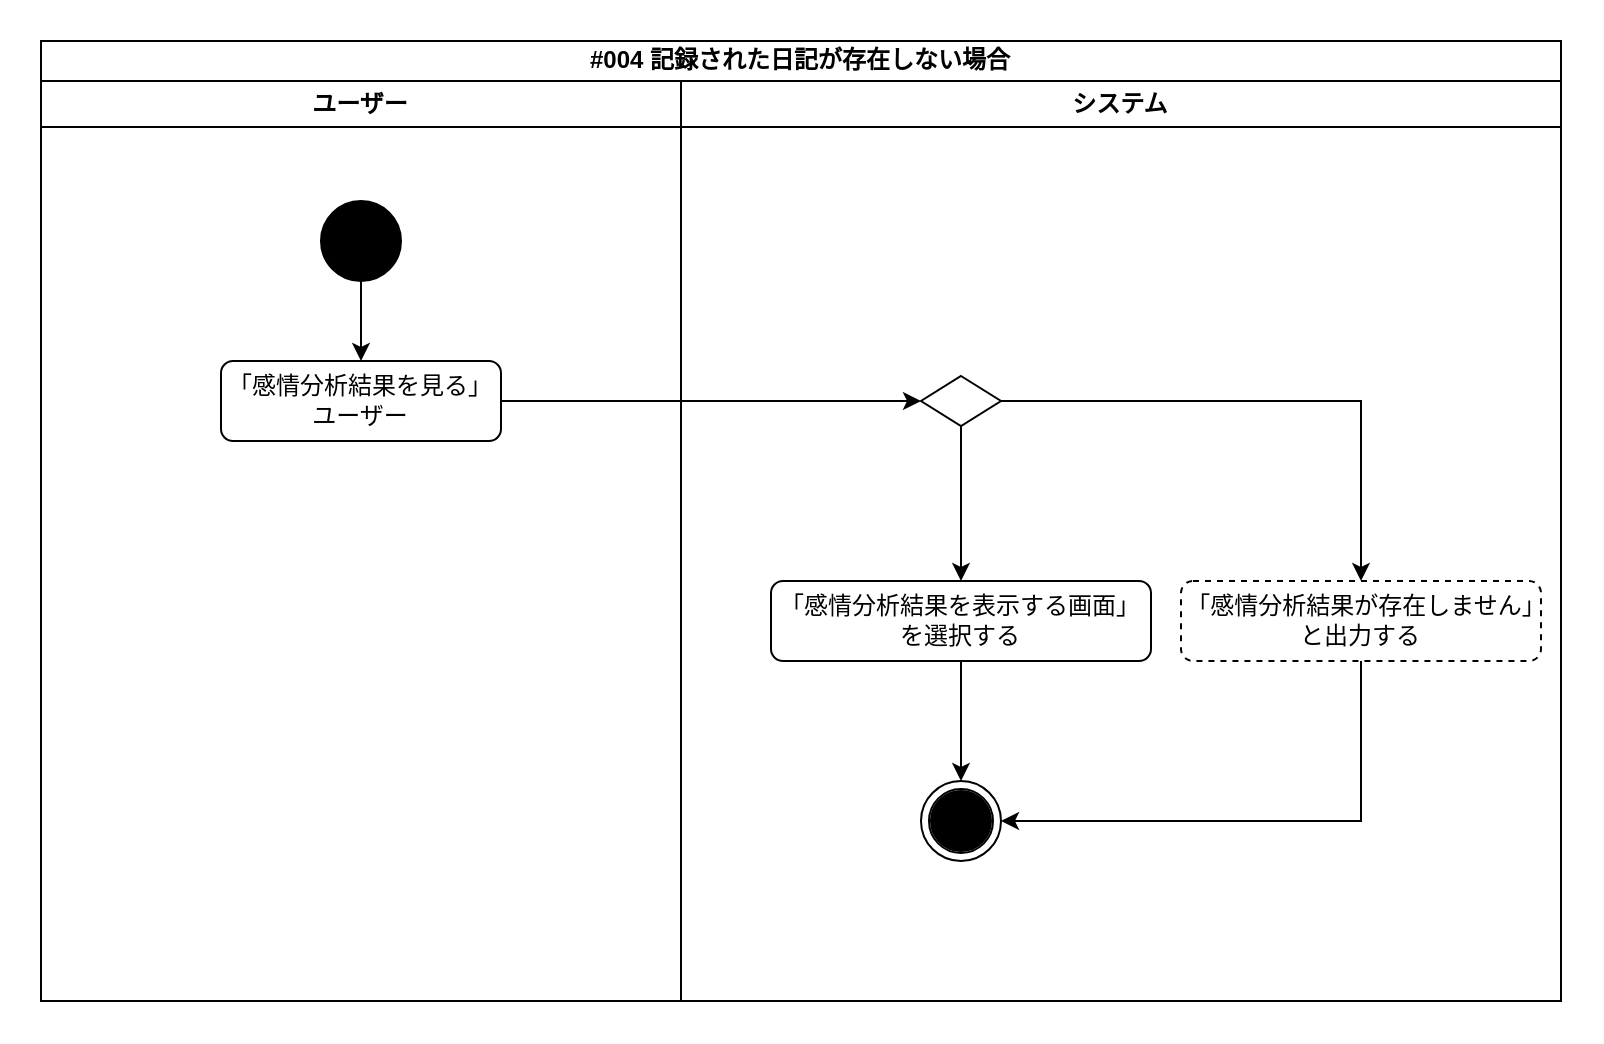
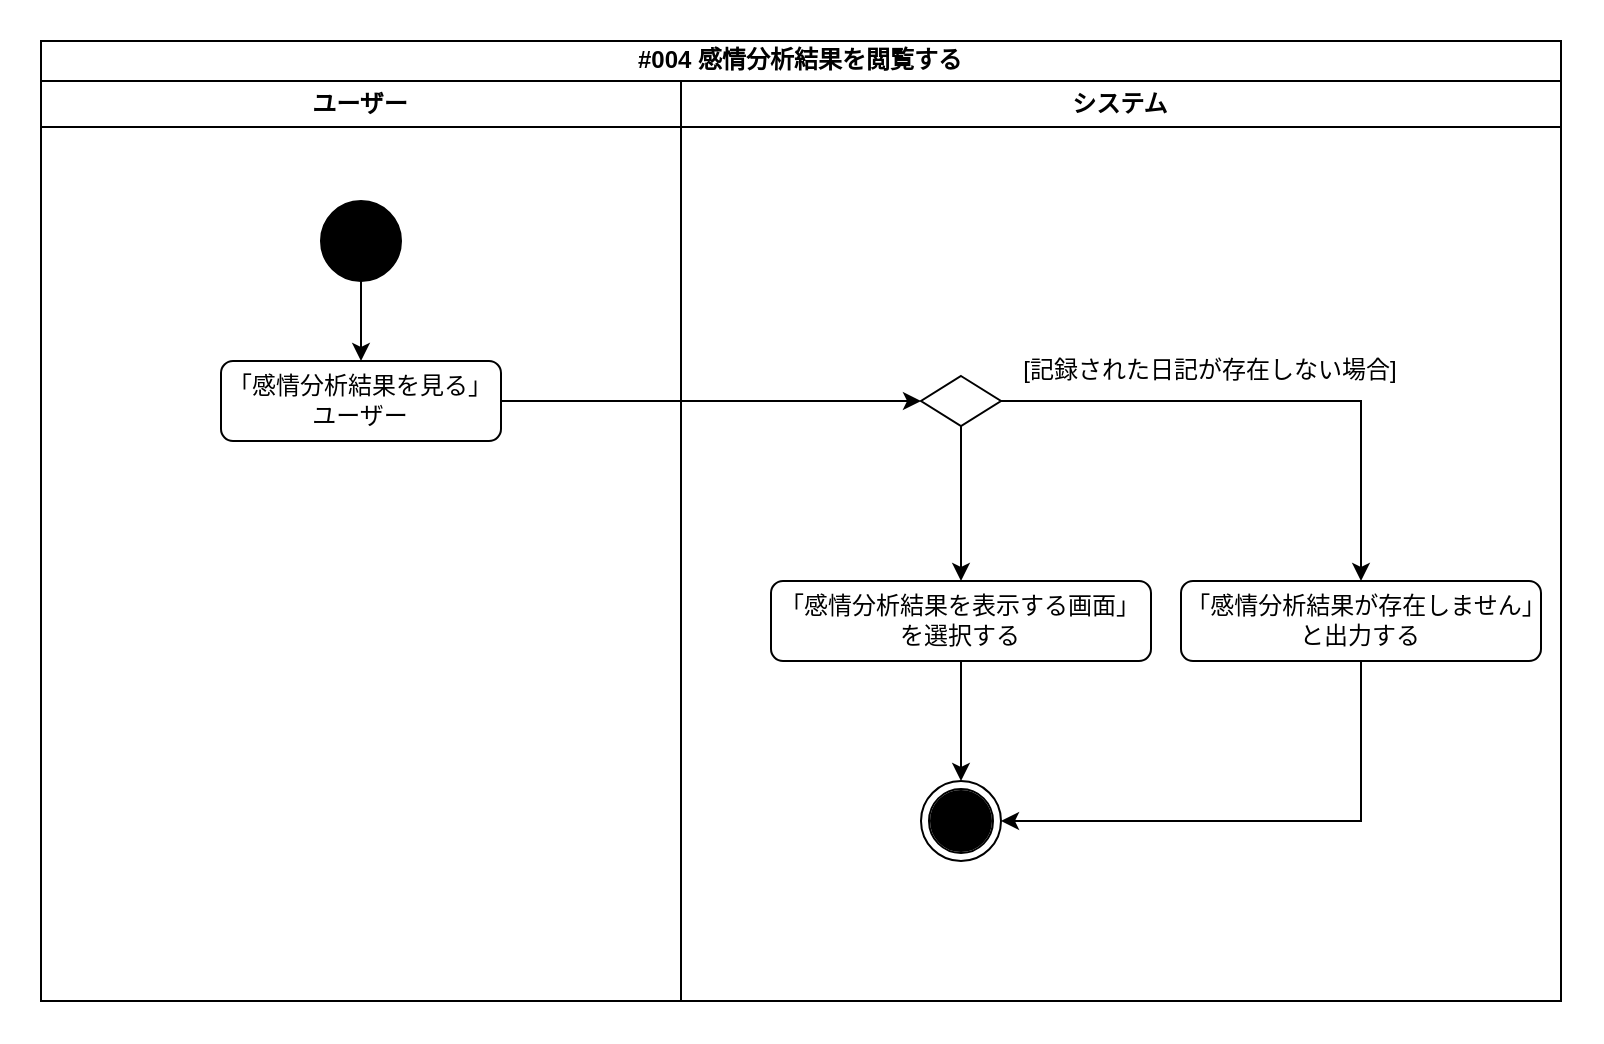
(801, 61) -> (801, 61)
none -> (1211, 371)
(1361, 621) -> (1361, 621)
